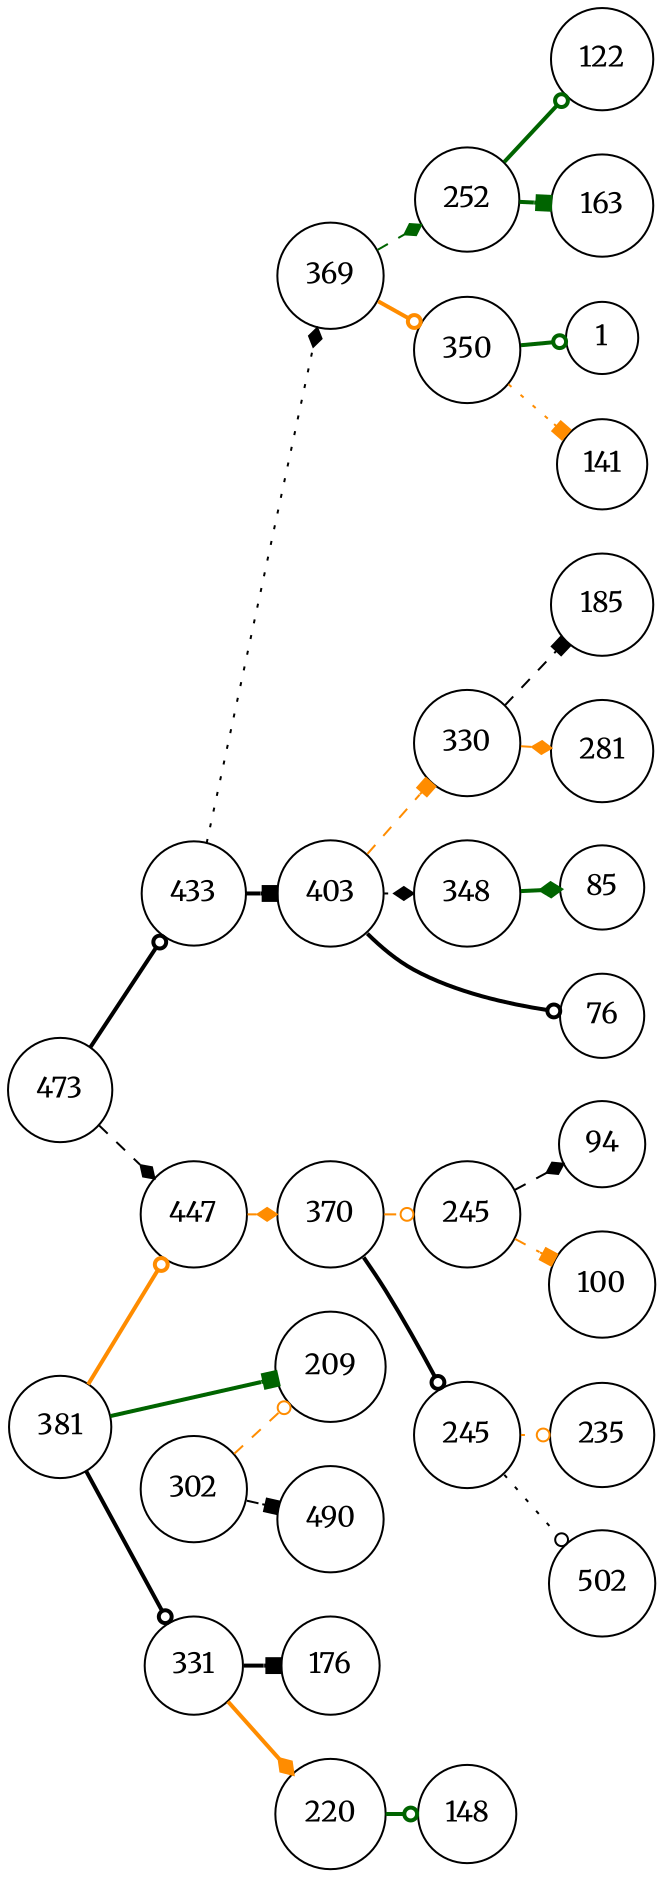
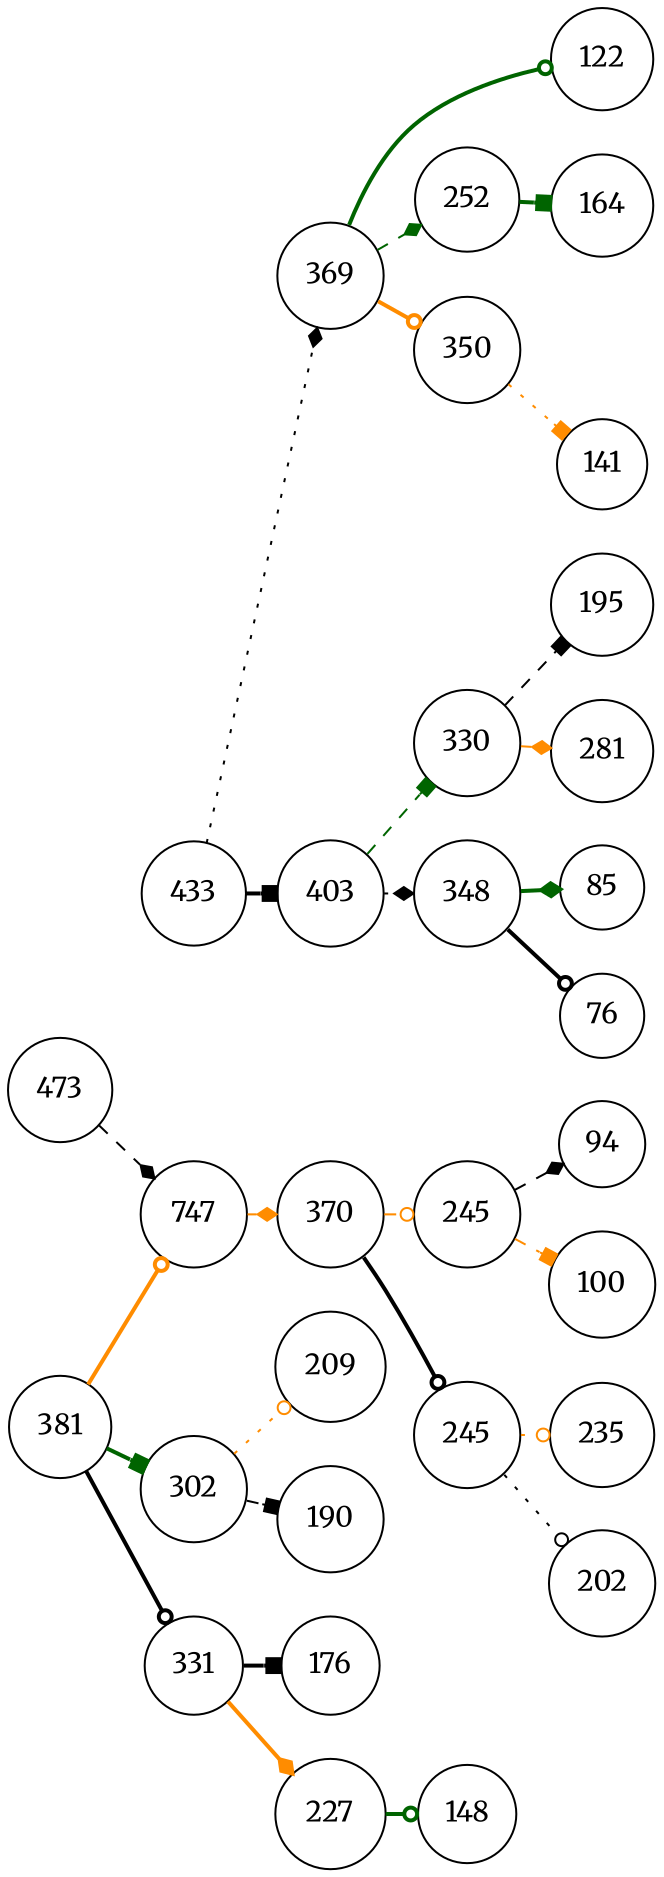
(530, 134) -> (421, 120)
(602, 206) -> (602, 206)
(602, 338) -> none
(602, 605) -> (602, 605)
(394, 824) -> (394, 824)
(451, 986) -> (534, 954)
(123, 998) -> none
(194, 1214) -> (194, 1214)
(186, 1399) -> (118, 1454)
(257, 1433) -> (257, 1433)
(330, 1519) -> (330, 1519)
(602, 1583) -> (602, 1583)
(330, 1814) -> (330, 1814)
